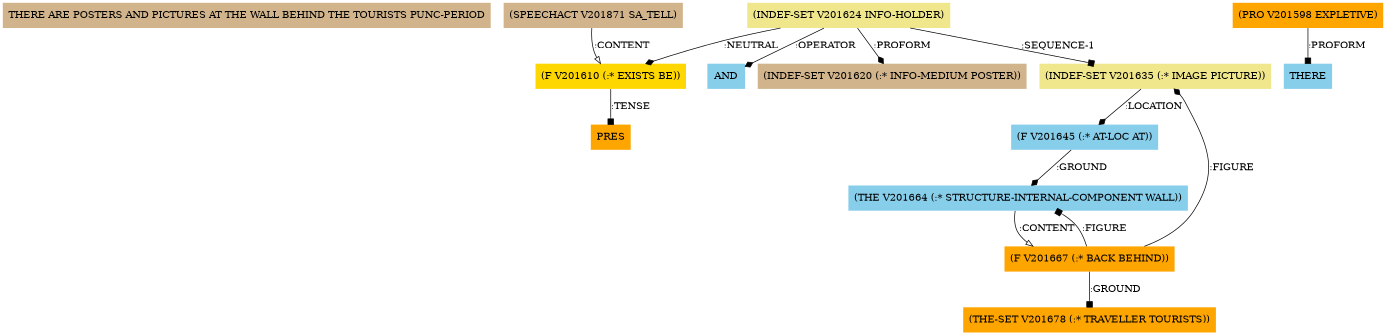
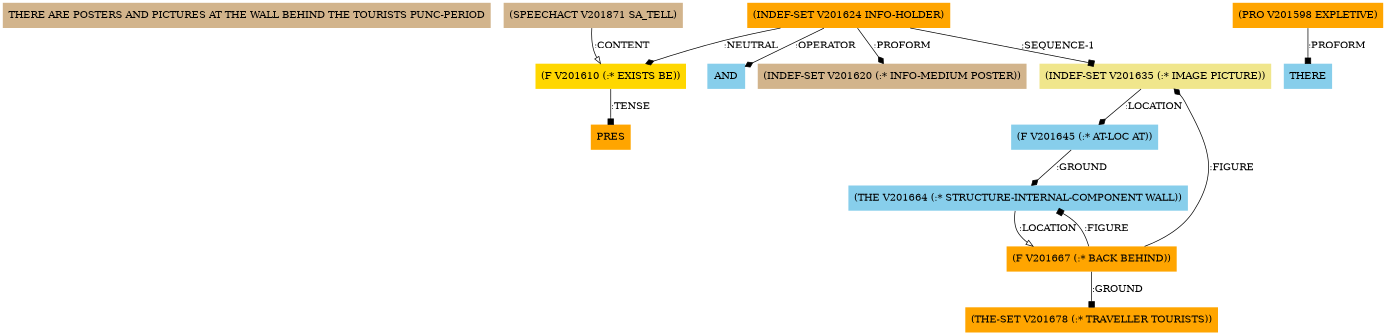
(849, 15) -> (849, 15)
(1046, 229) -> (1048, 229)
